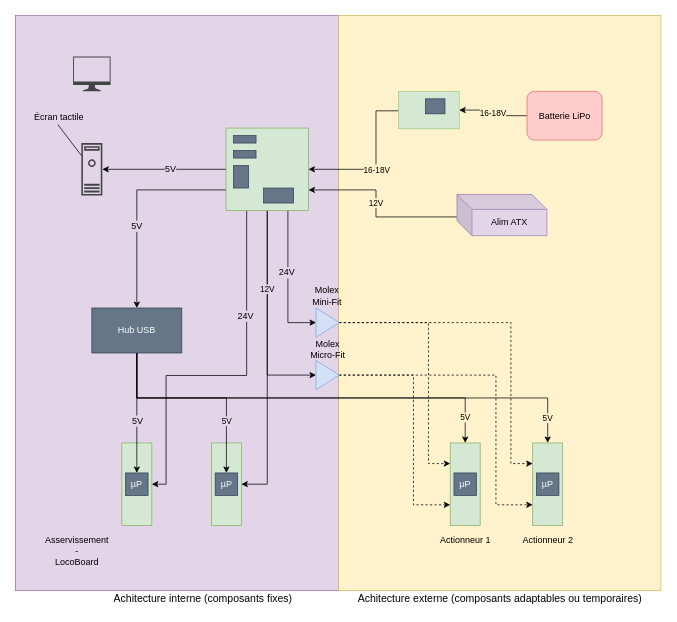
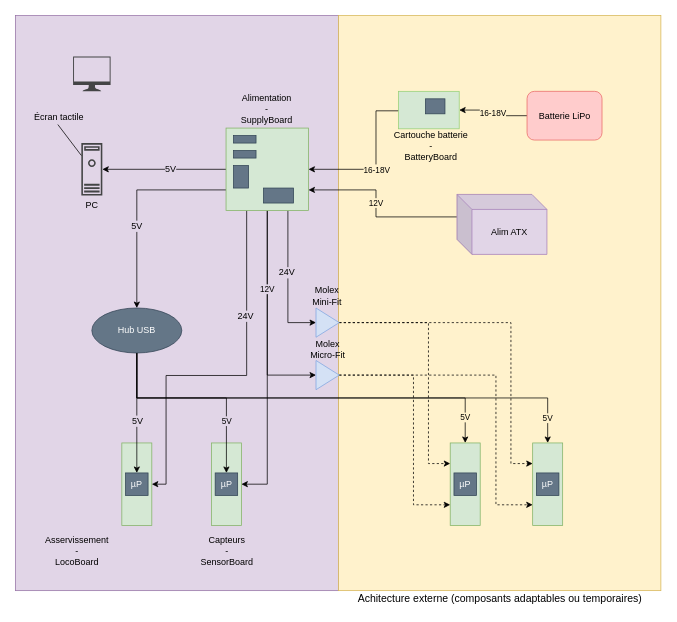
none -> (267, 106)
none -> (431, 146)
none -> (92, 205)
(502, 215) -> (502, 224)
(137, 330) -> (137, 330)
(465, 540) -> none
(548, 544) -> none
none -> (227, 548)
(203, 598) -> none
